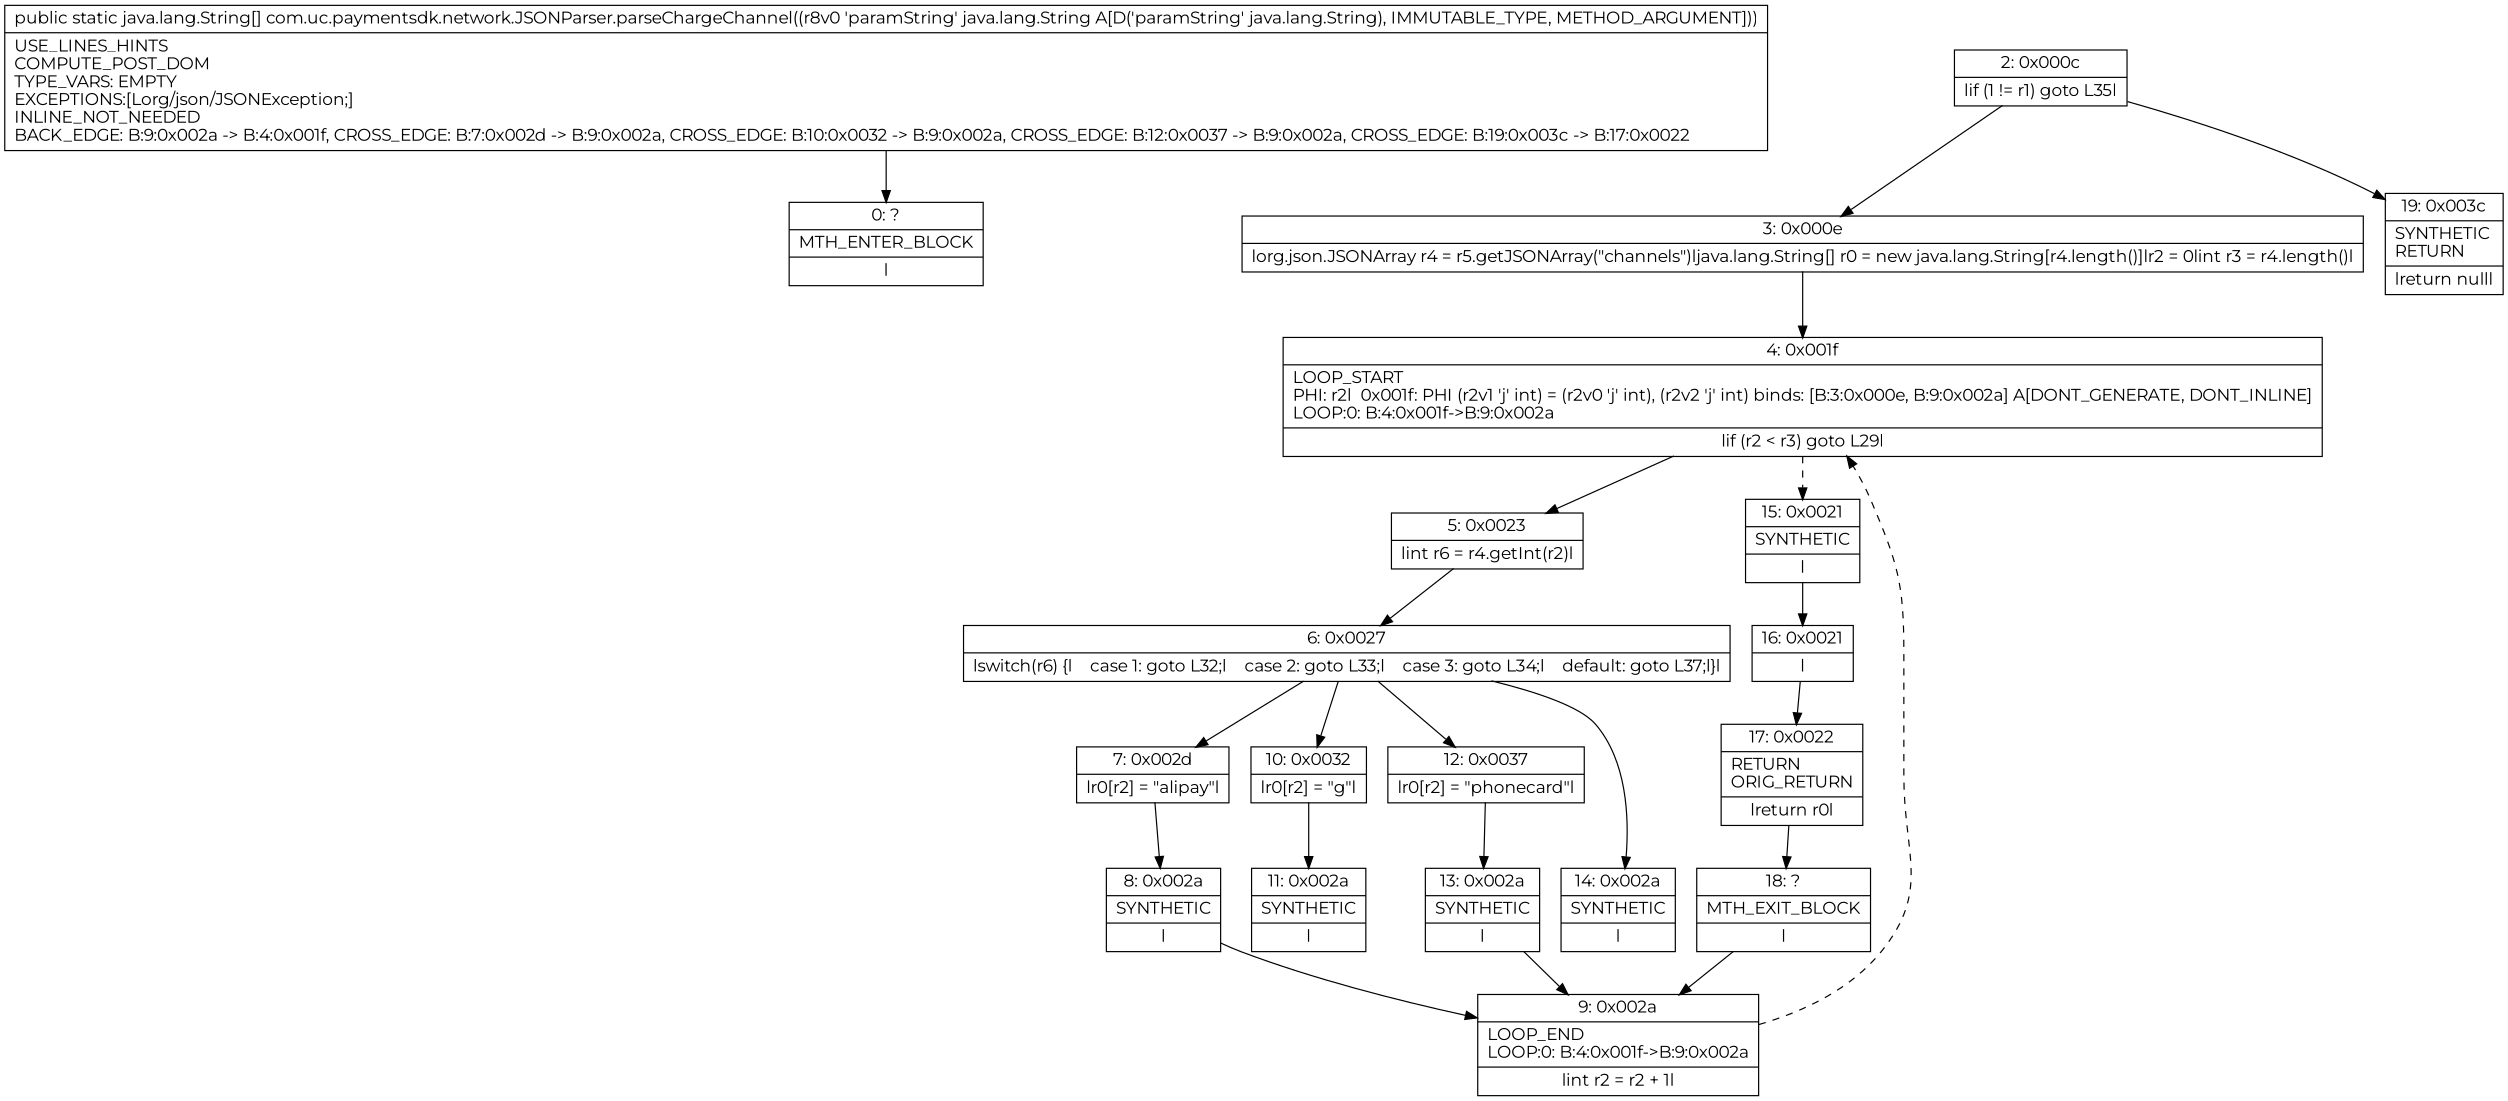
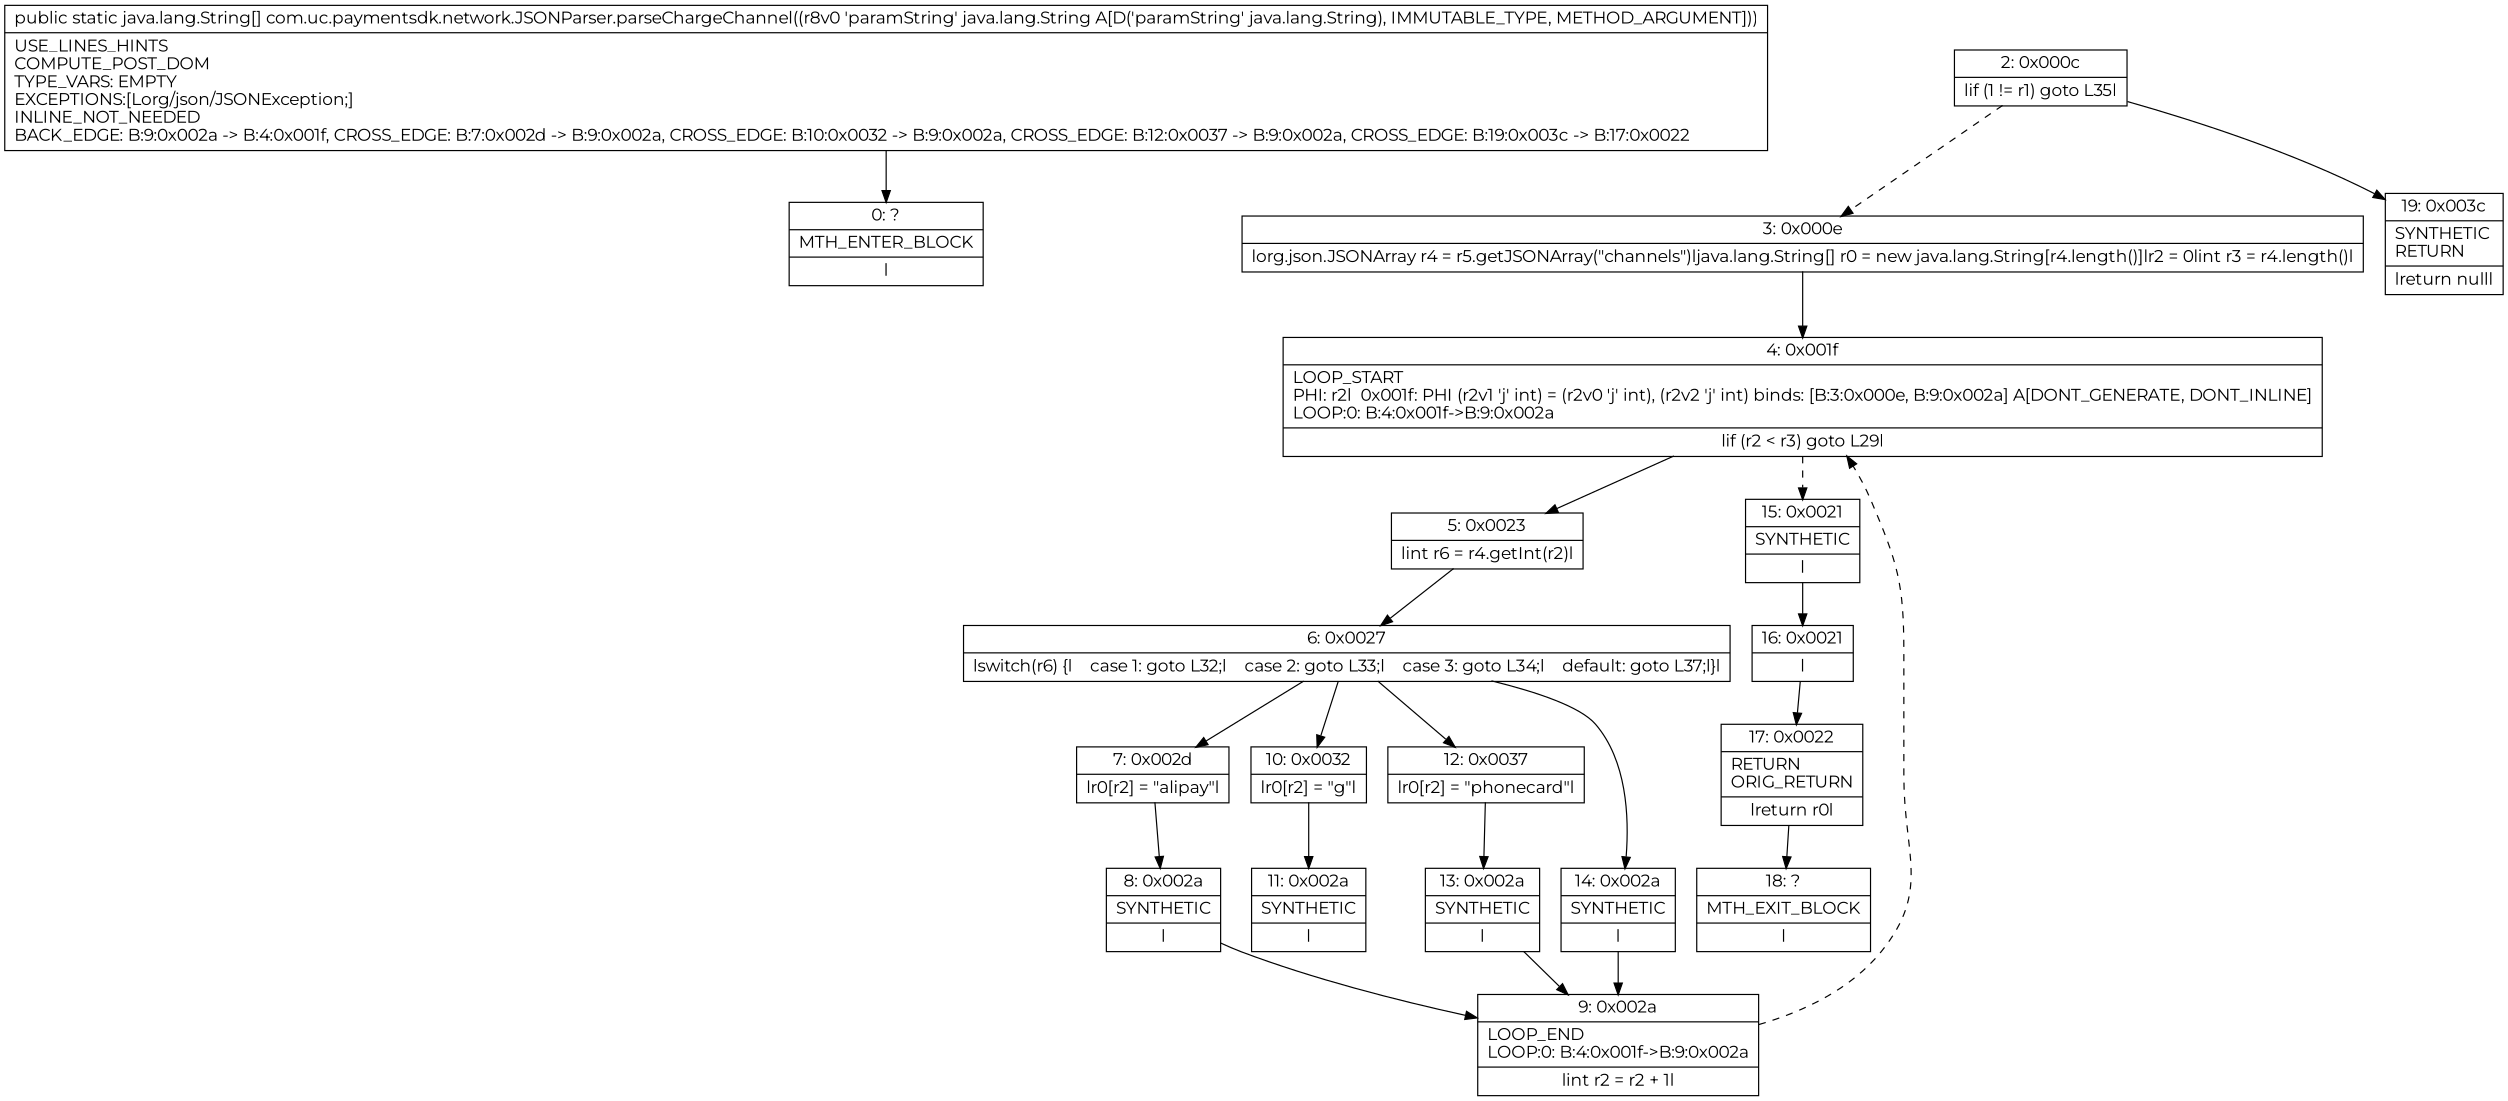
(1927, 157) -> (1927, 157)
(1711, 969) -> (1618, 967)
